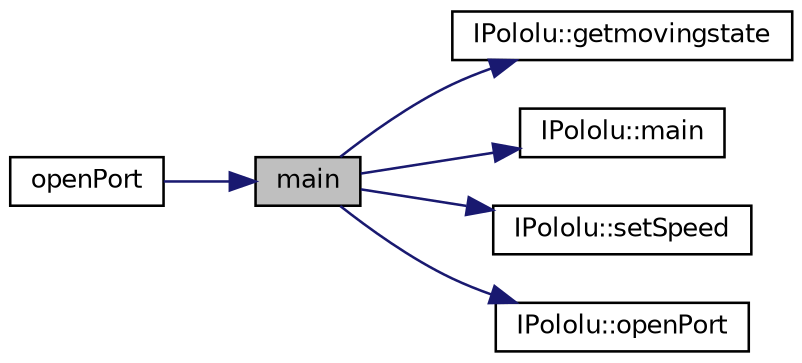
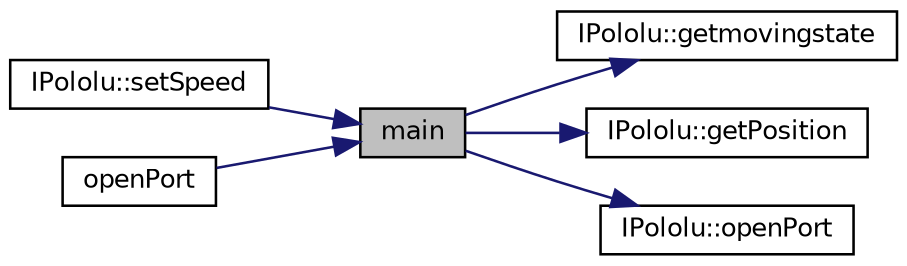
(622, 133) -> (727, 133)
(414, 198) -> (302, 113)
